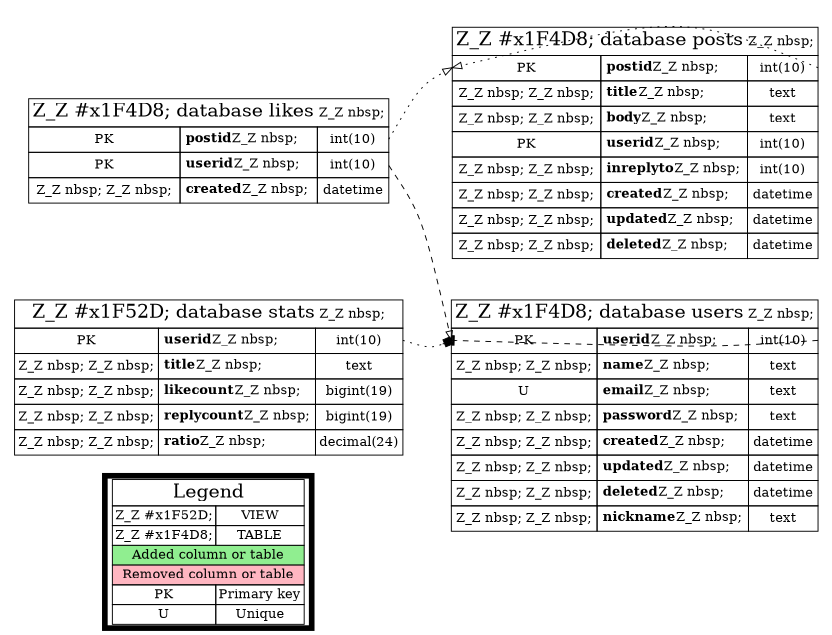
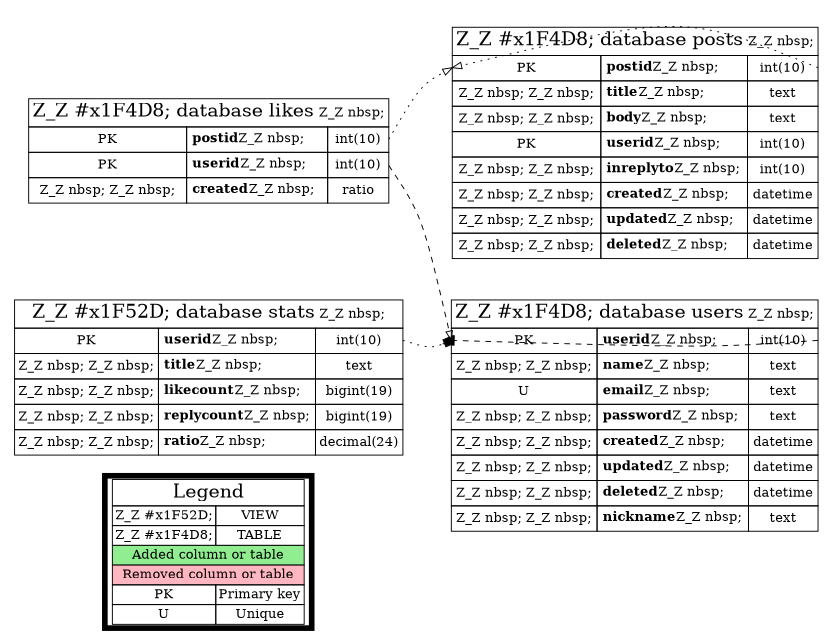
(353, 190) -> (358, 190)
